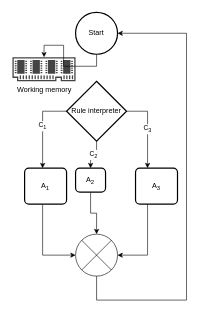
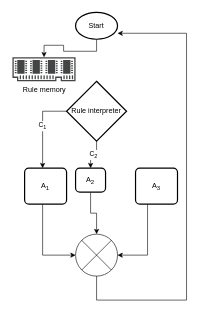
(96, 33) -> (96, 26)
(44, 90) -> (44, 90)
(147, 136) -> none
